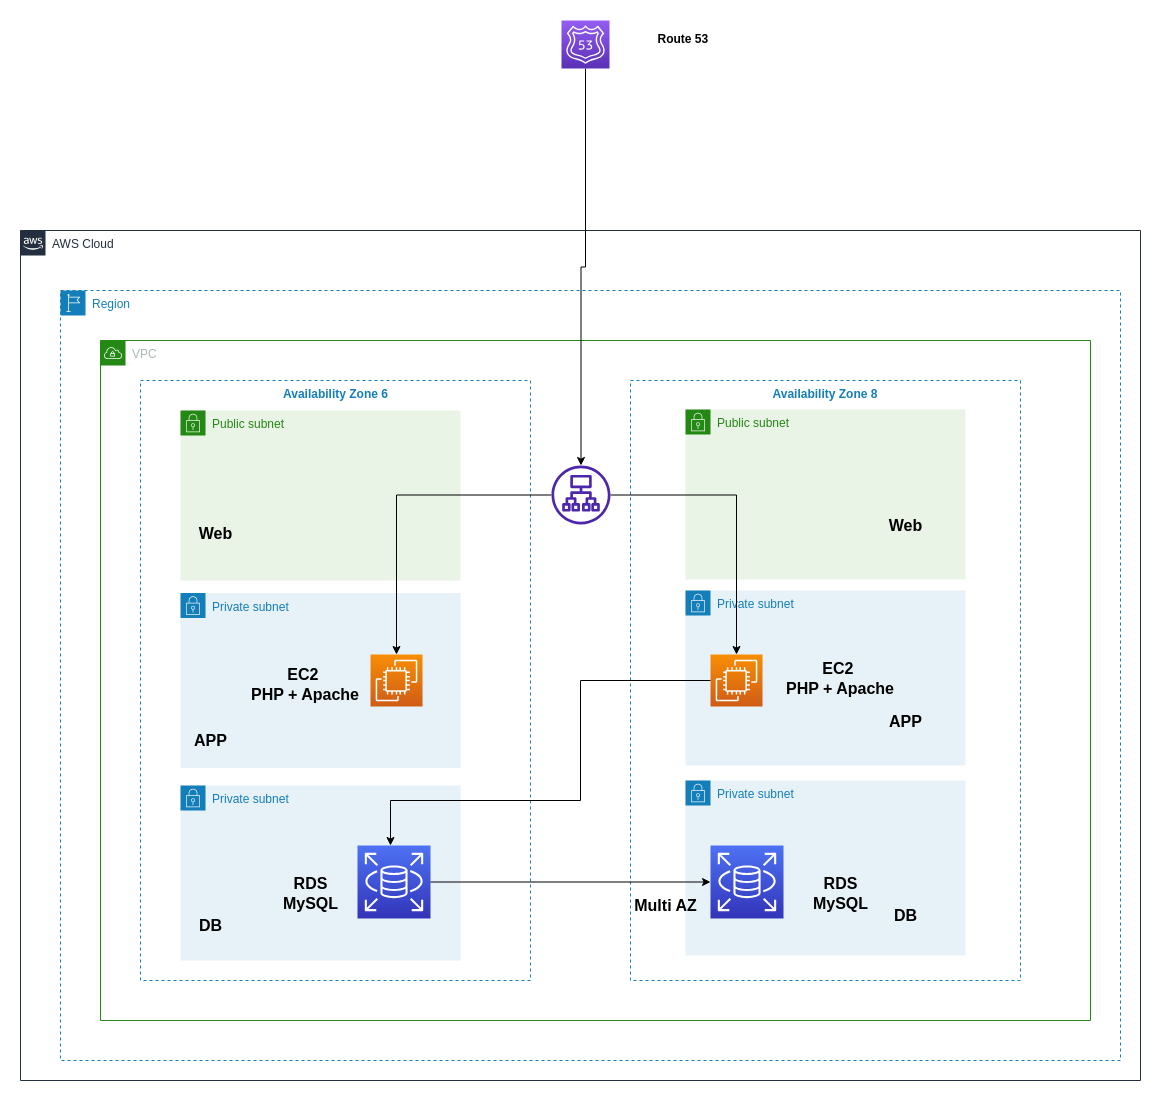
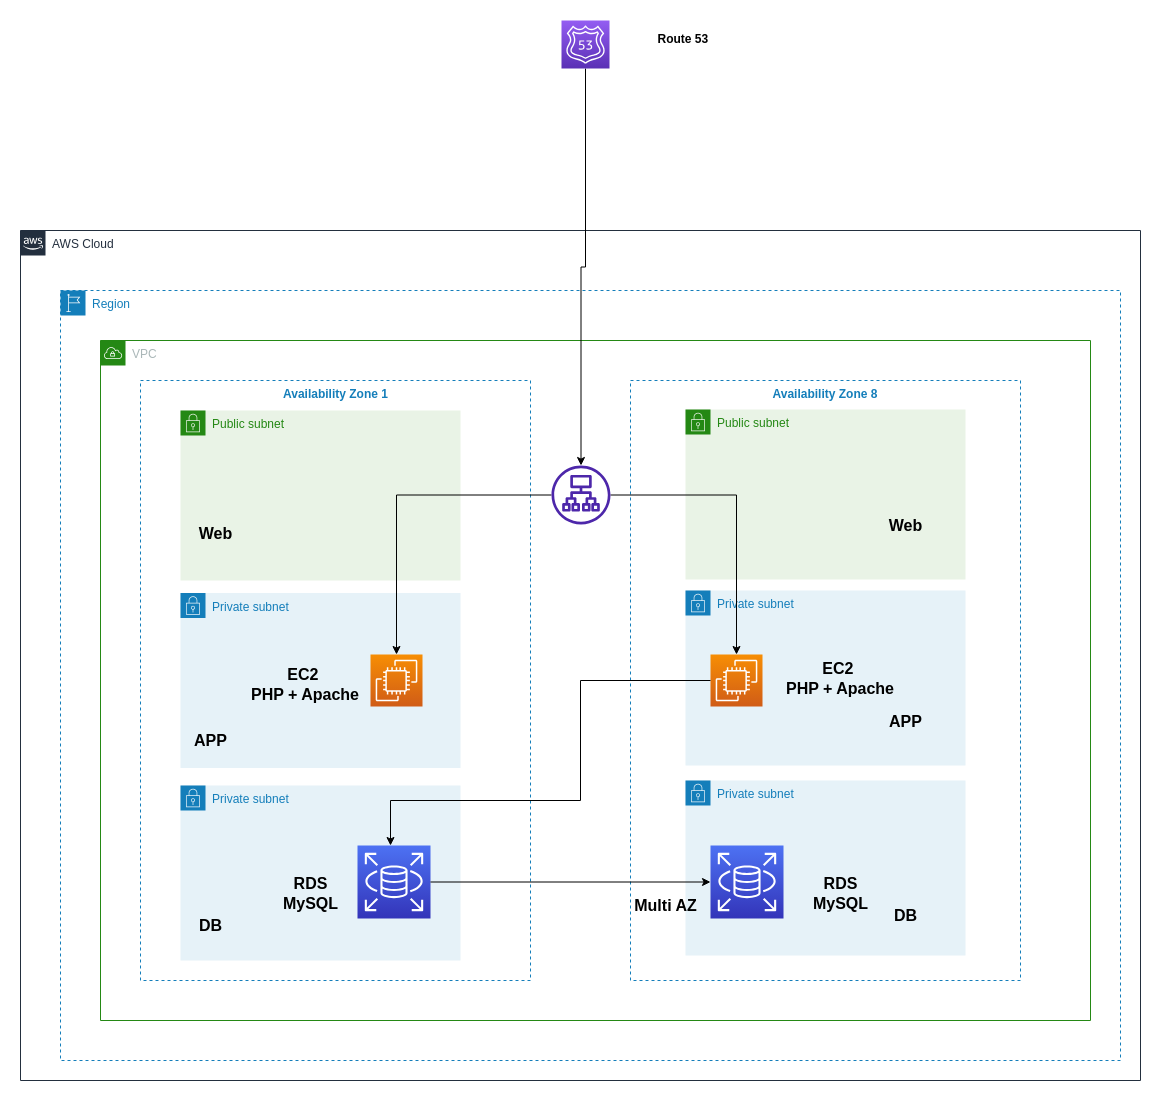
(336, 395) -> (336, 395)
